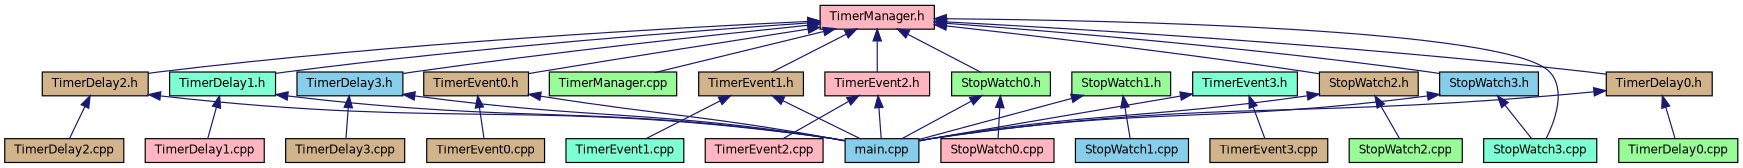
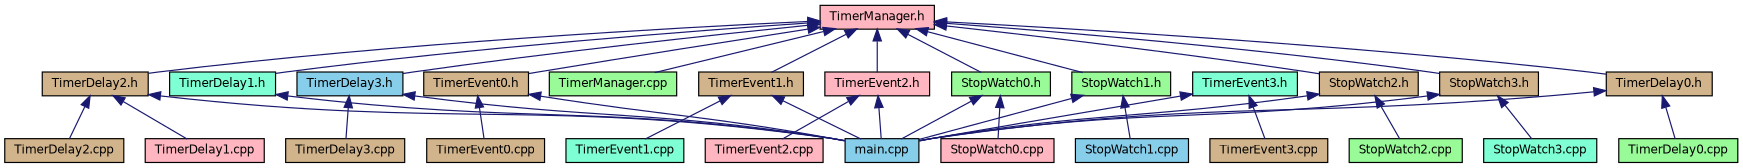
(1286, 29) -> (1005, 52)
(1489, 84) -> (1489, 84)
(212, 123) -> (155, 120)
